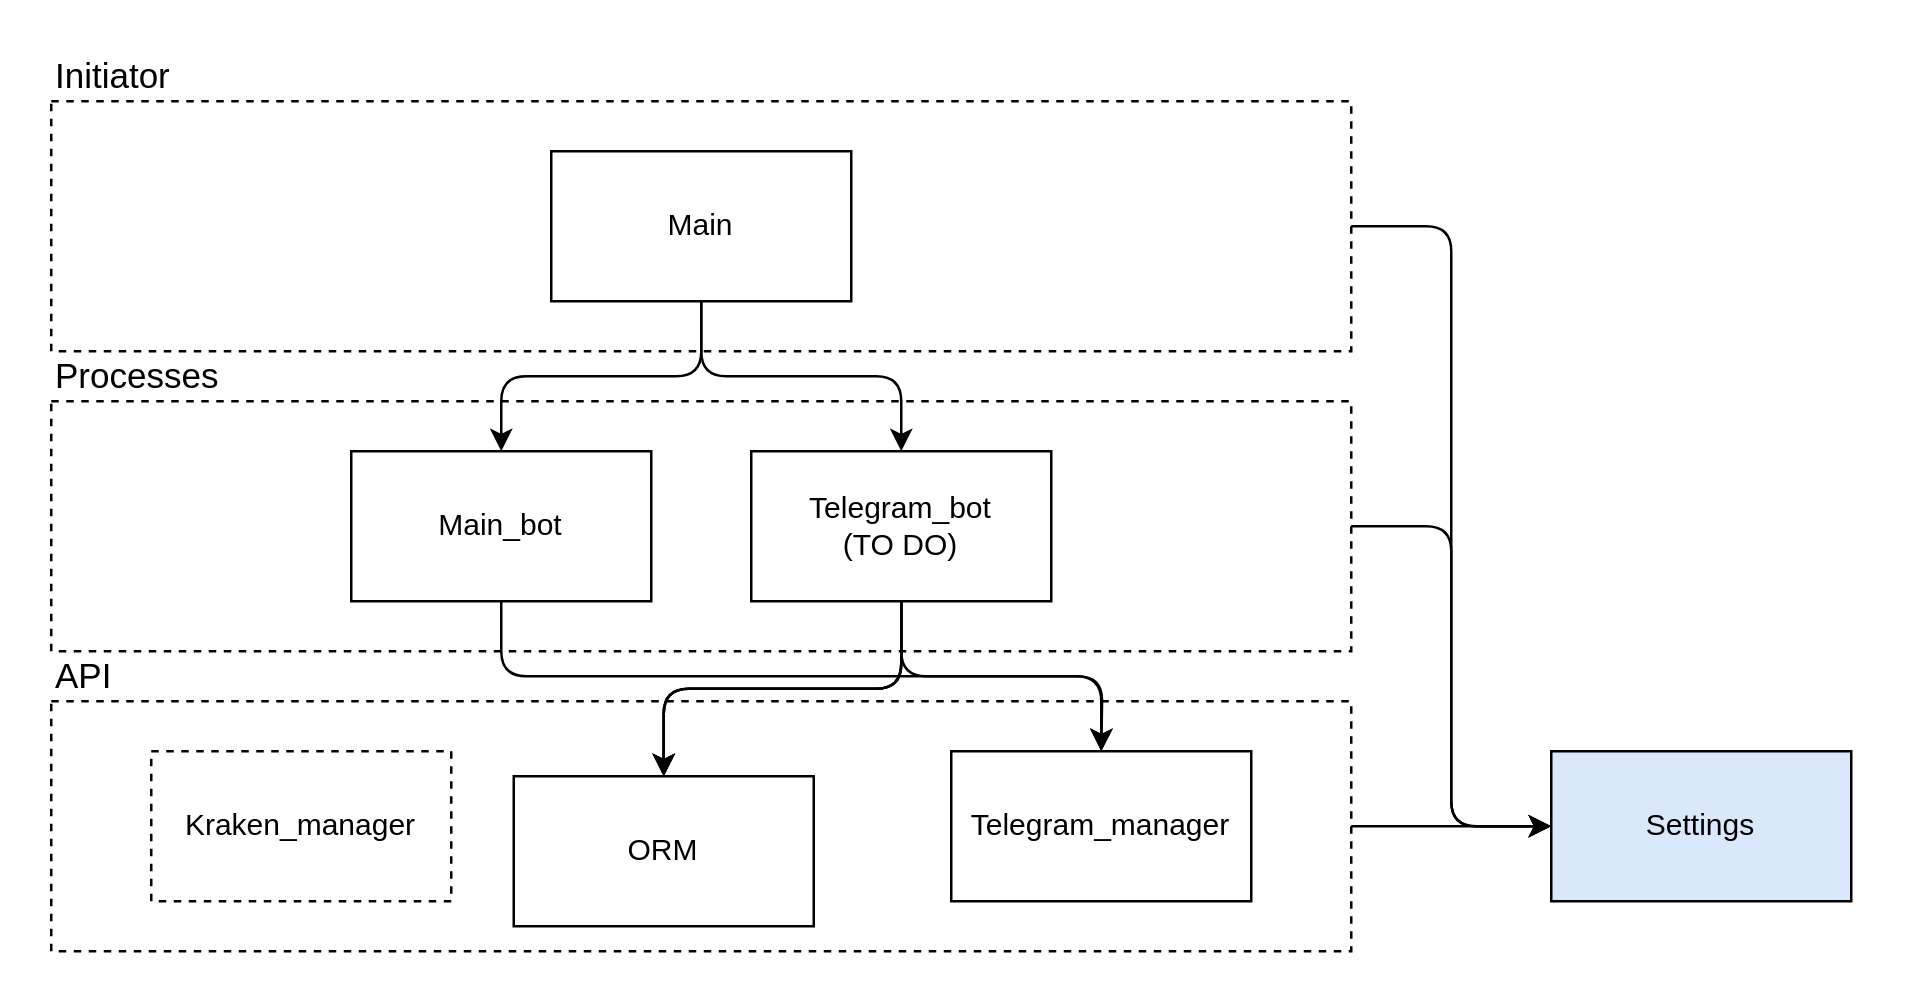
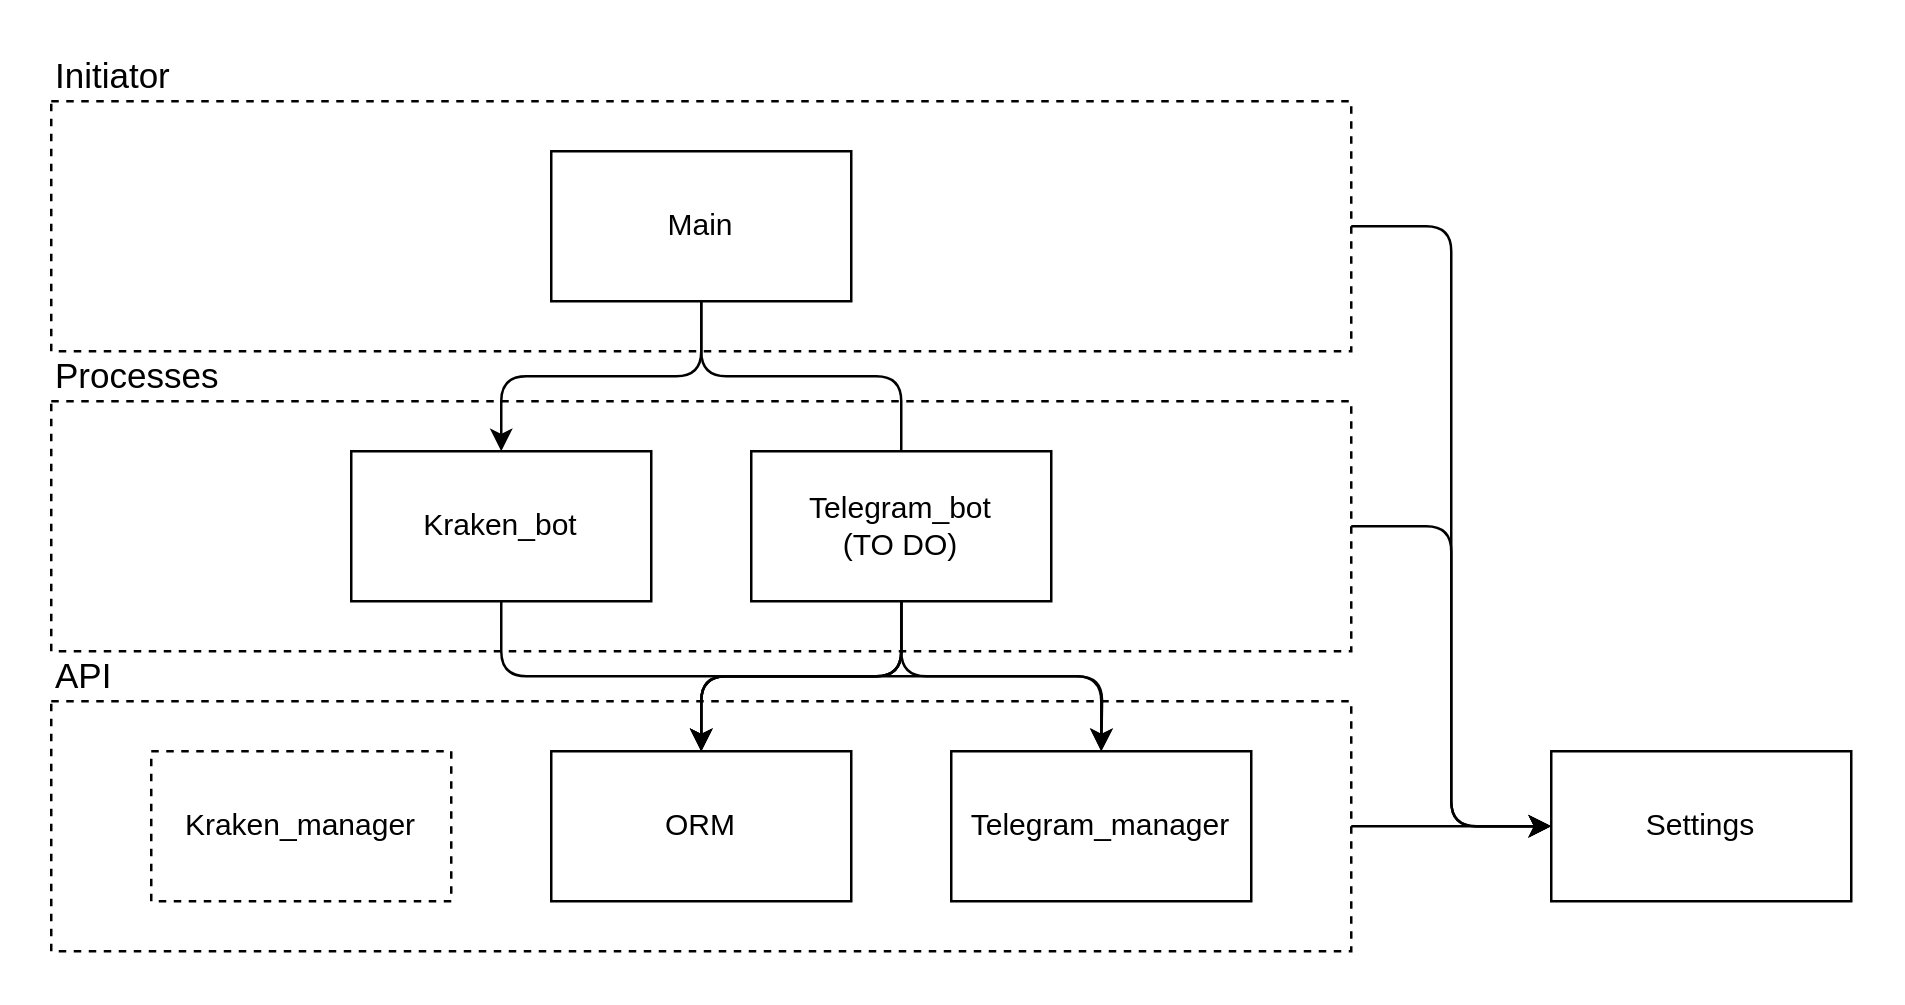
(901, 433) -> (901, 440)
(501, 526) -> (501, 526)
(1701, 826) -> (1701, 826)
(664, 851) -> (701, 826)
